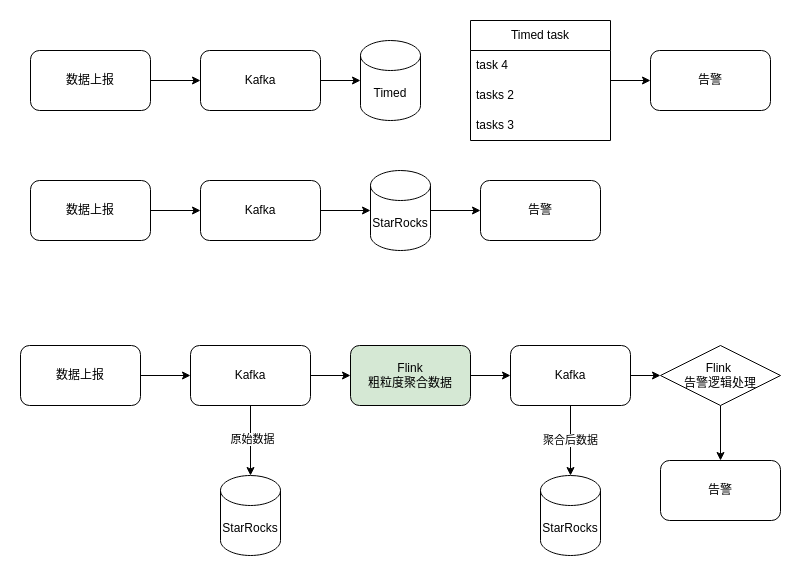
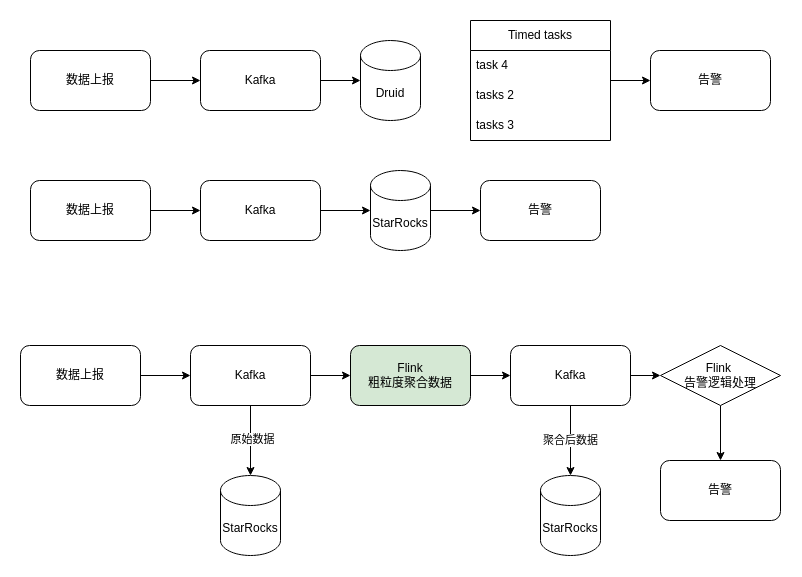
(541, 36) -> (541, 36)
(391, 94) -> (391, 94)
